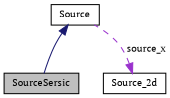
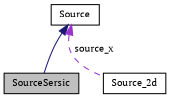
(116, 41) -> (78, 62)
